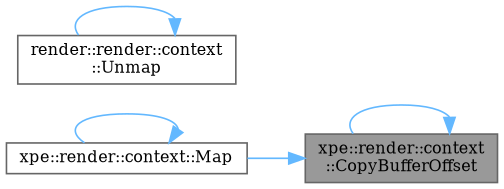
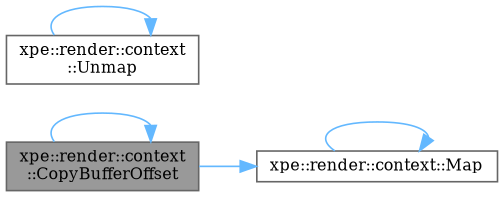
(127, 60) -> (103, 60)
(268, 158) -> (220, 166)
